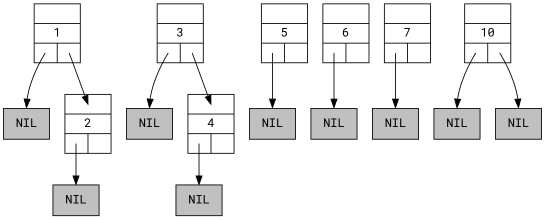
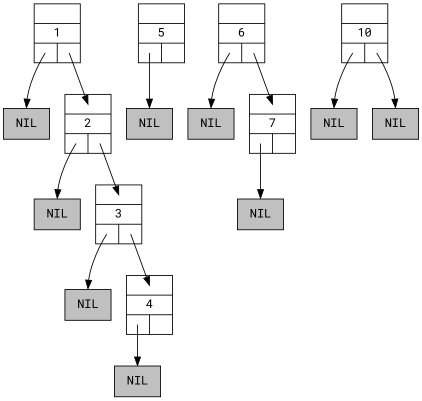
none -> (262, 74)
none -> (108, 165)
